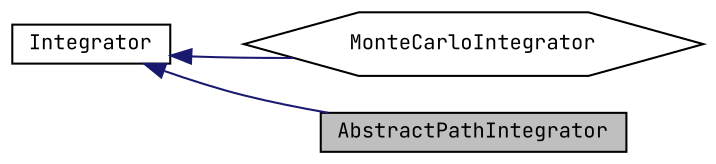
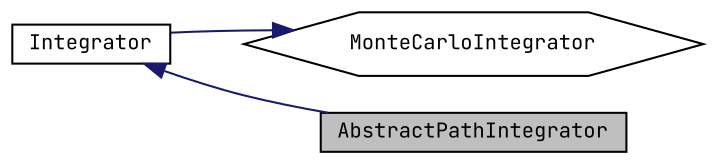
(243, 58) -> (221, 31)
